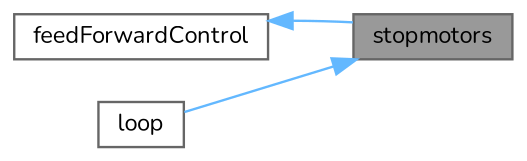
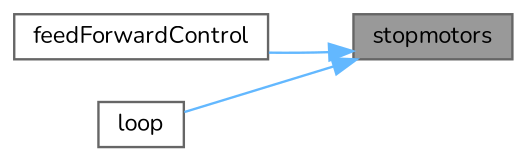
(323, 21) -> (299, 53)
